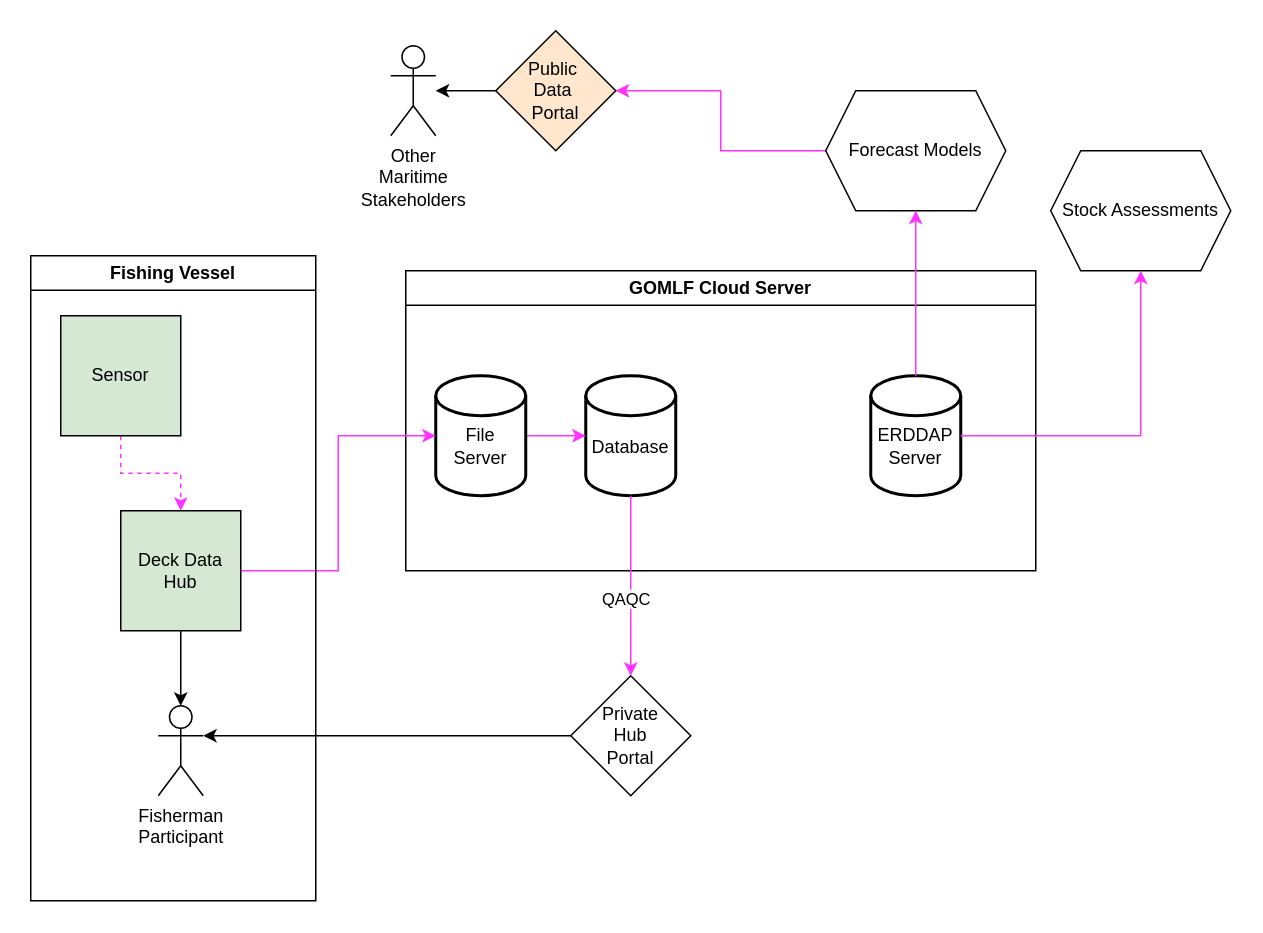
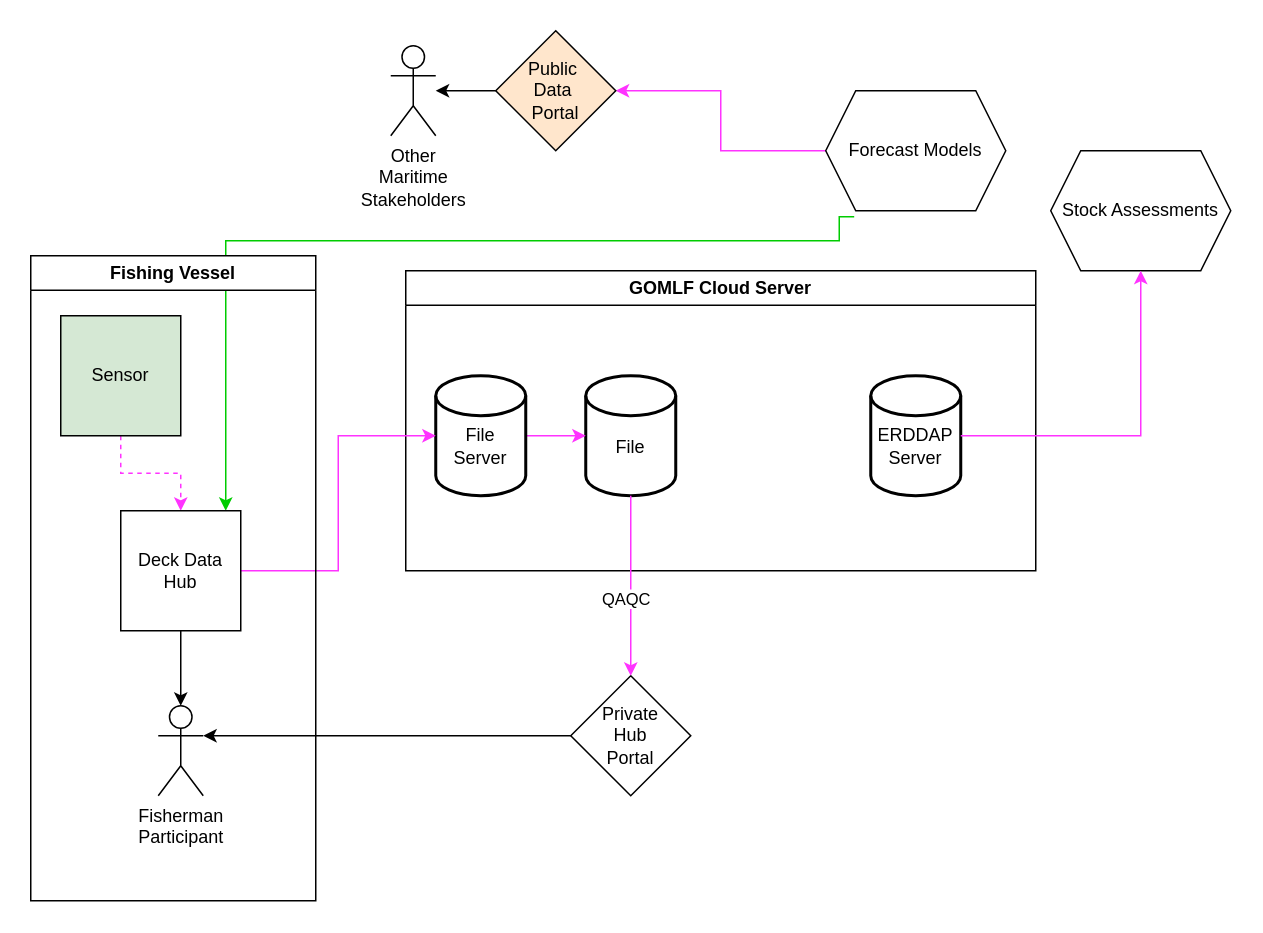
none -> (544, 241)
(916, 299) -> none
(631, 436) -> (631, 436)
(181, 571) -> (181, 571)
